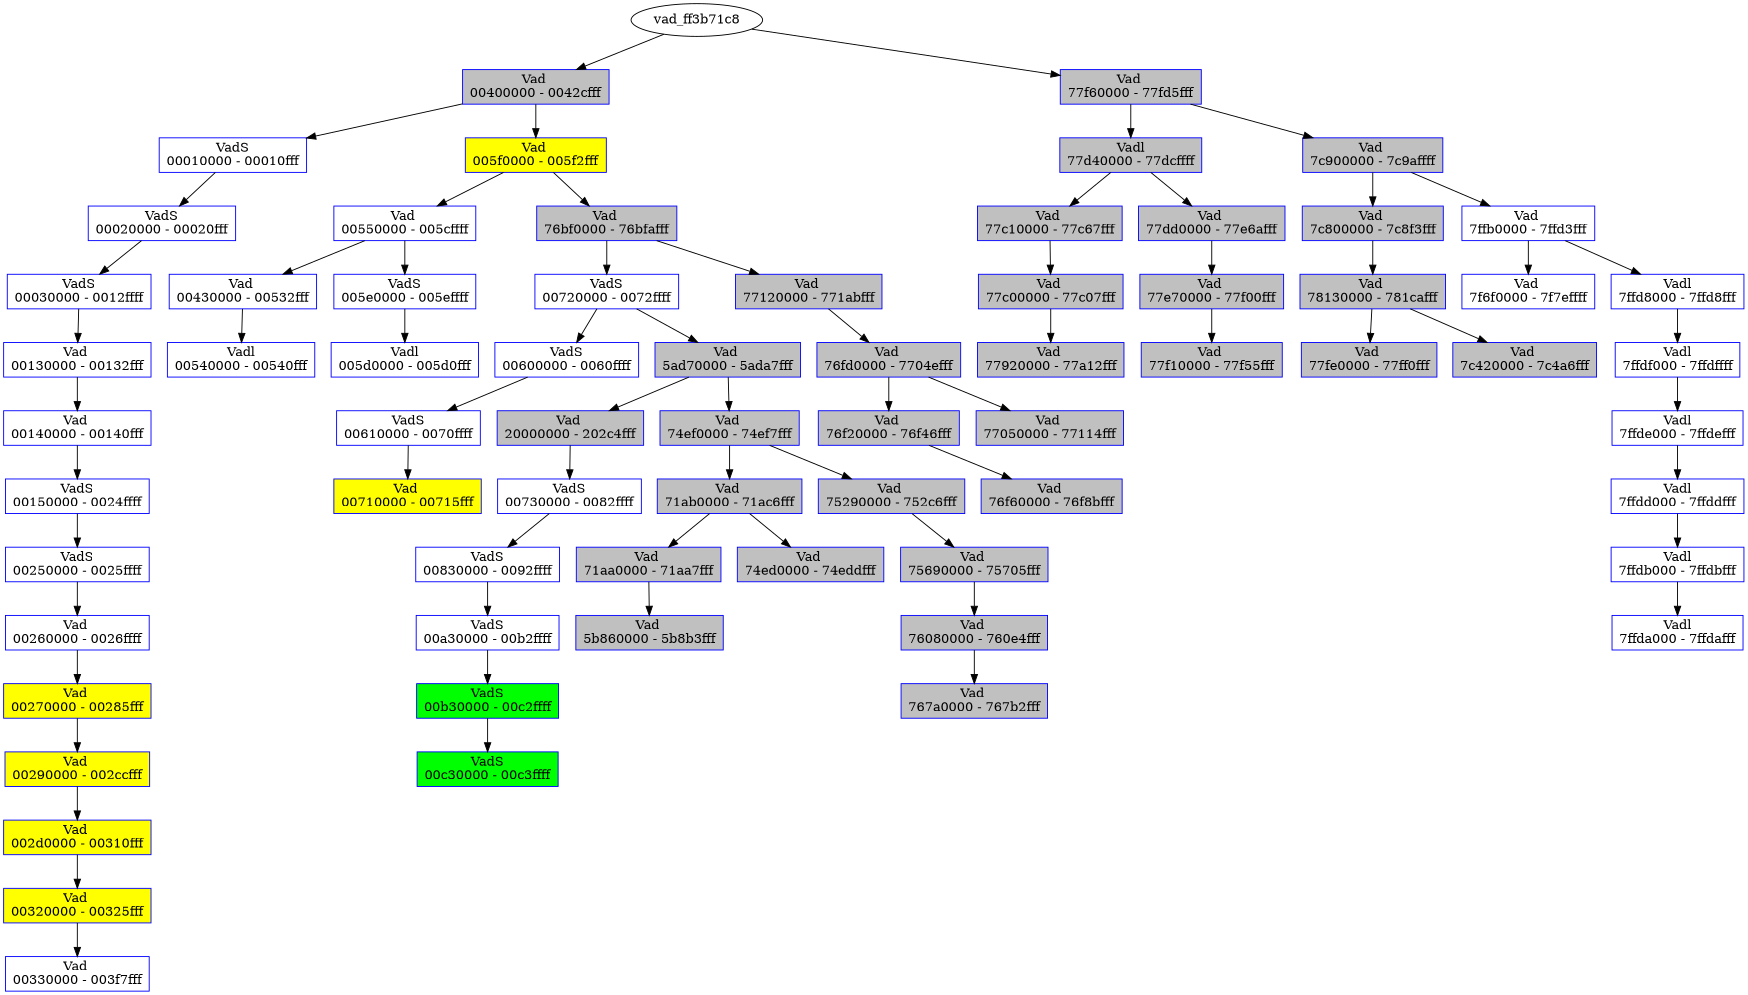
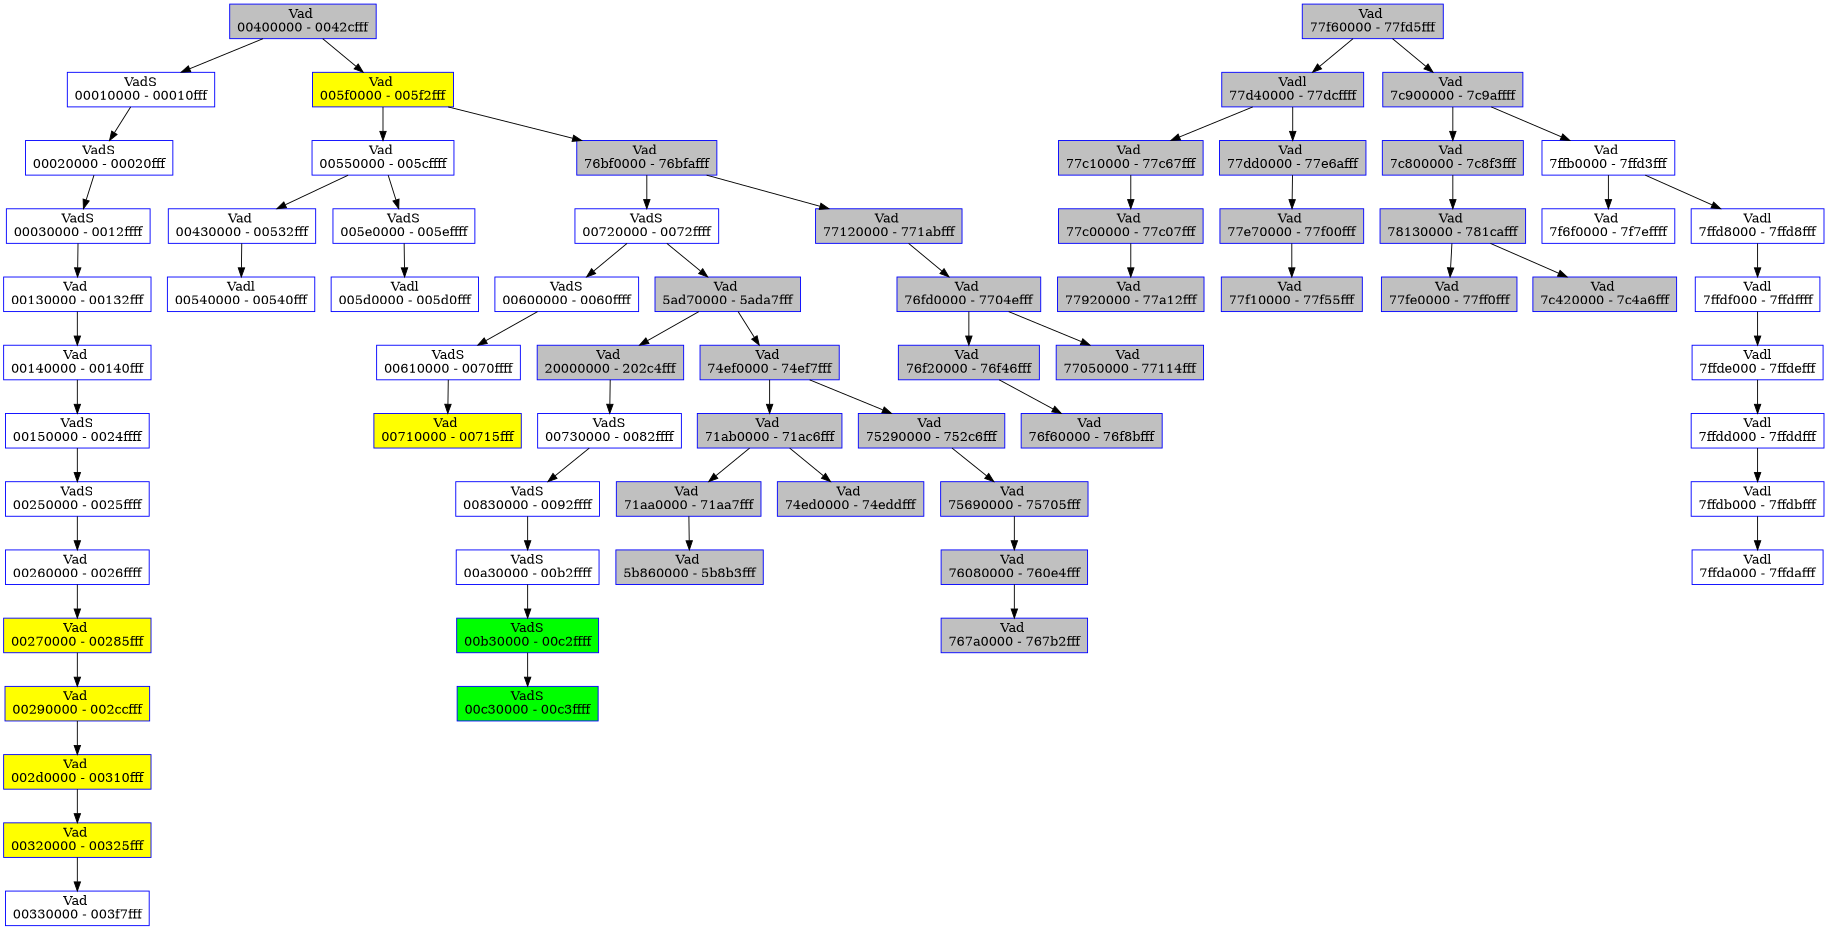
(697, 20) -> none
